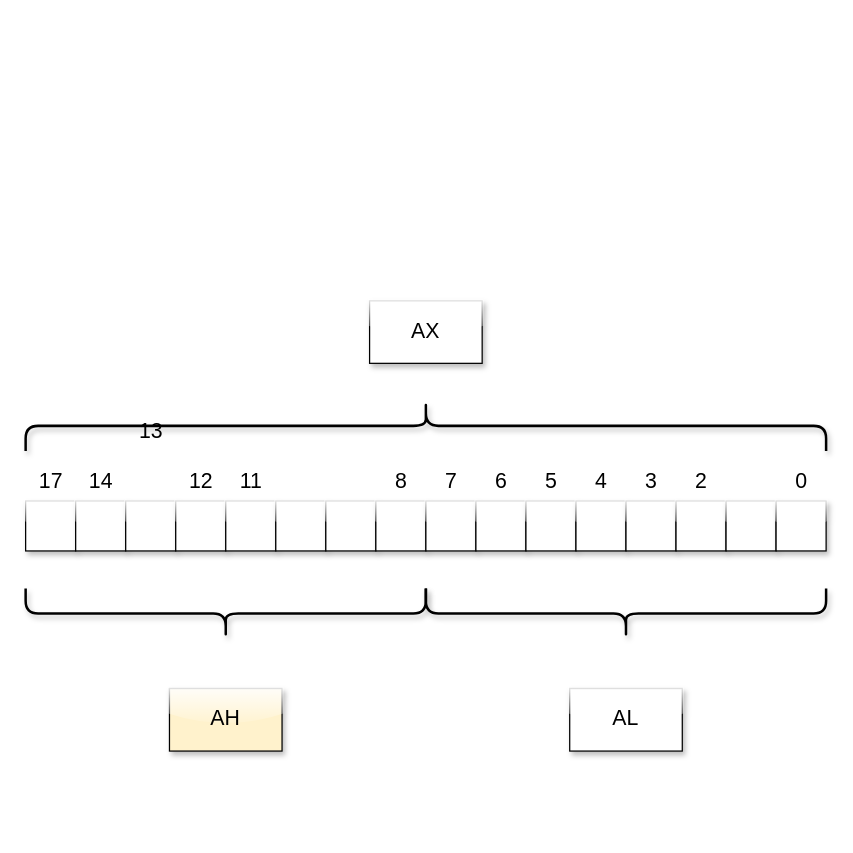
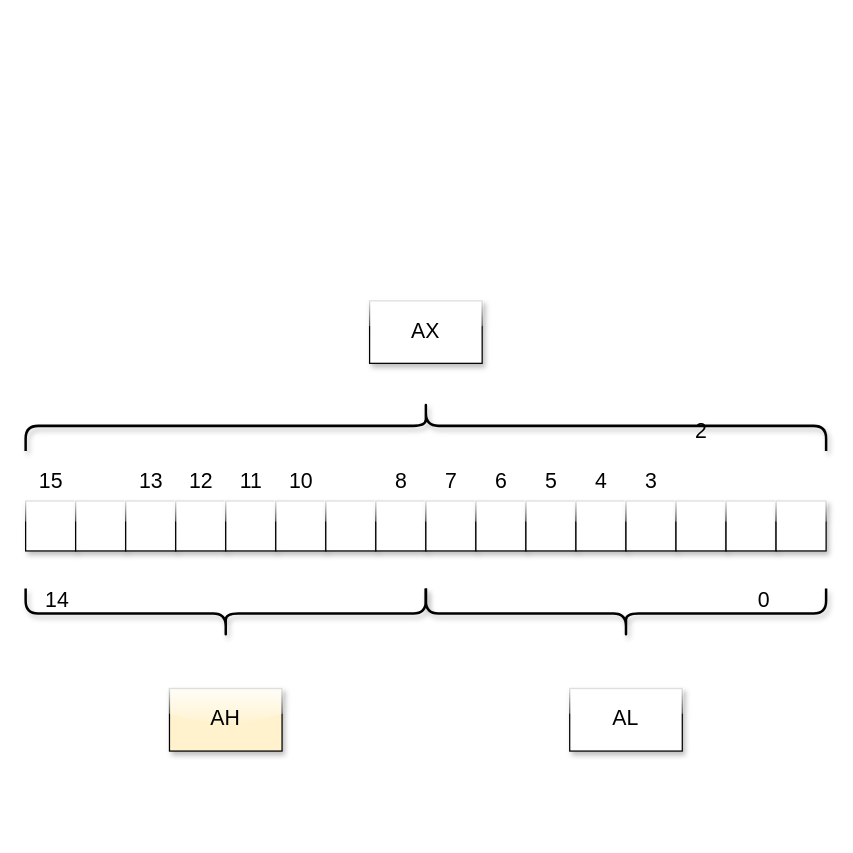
(151, 432) -> (151, 482)
(51, 482) -> (51, 482)
(101, 482) -> (57, 601)
none -> (301, 482)
(701, 482) -> (701, 432)
(801, 482) -> (763, 601)
